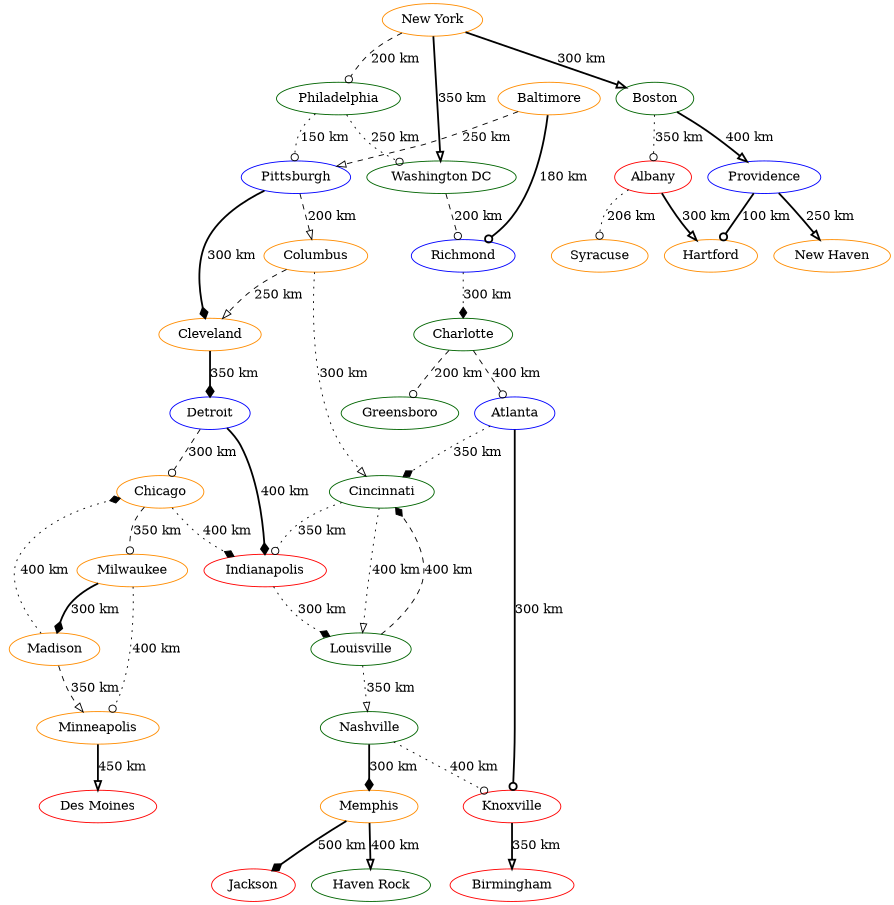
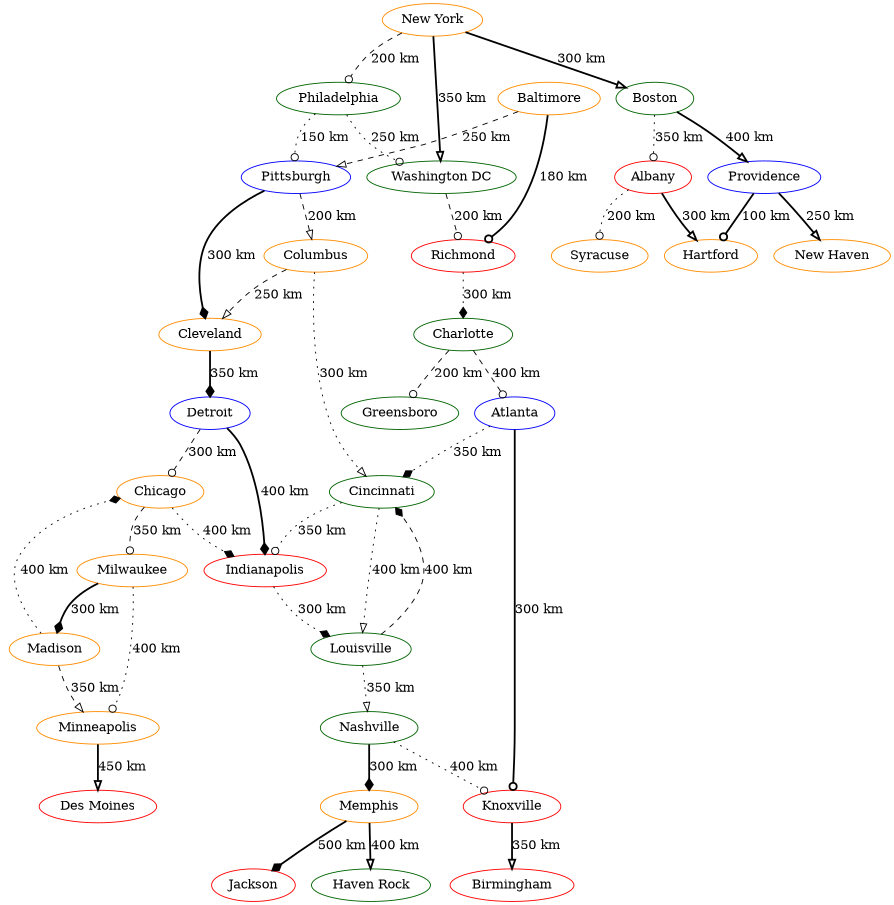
(631, 217) -> (631, 217)
(463, 256) -> (463, 256)
